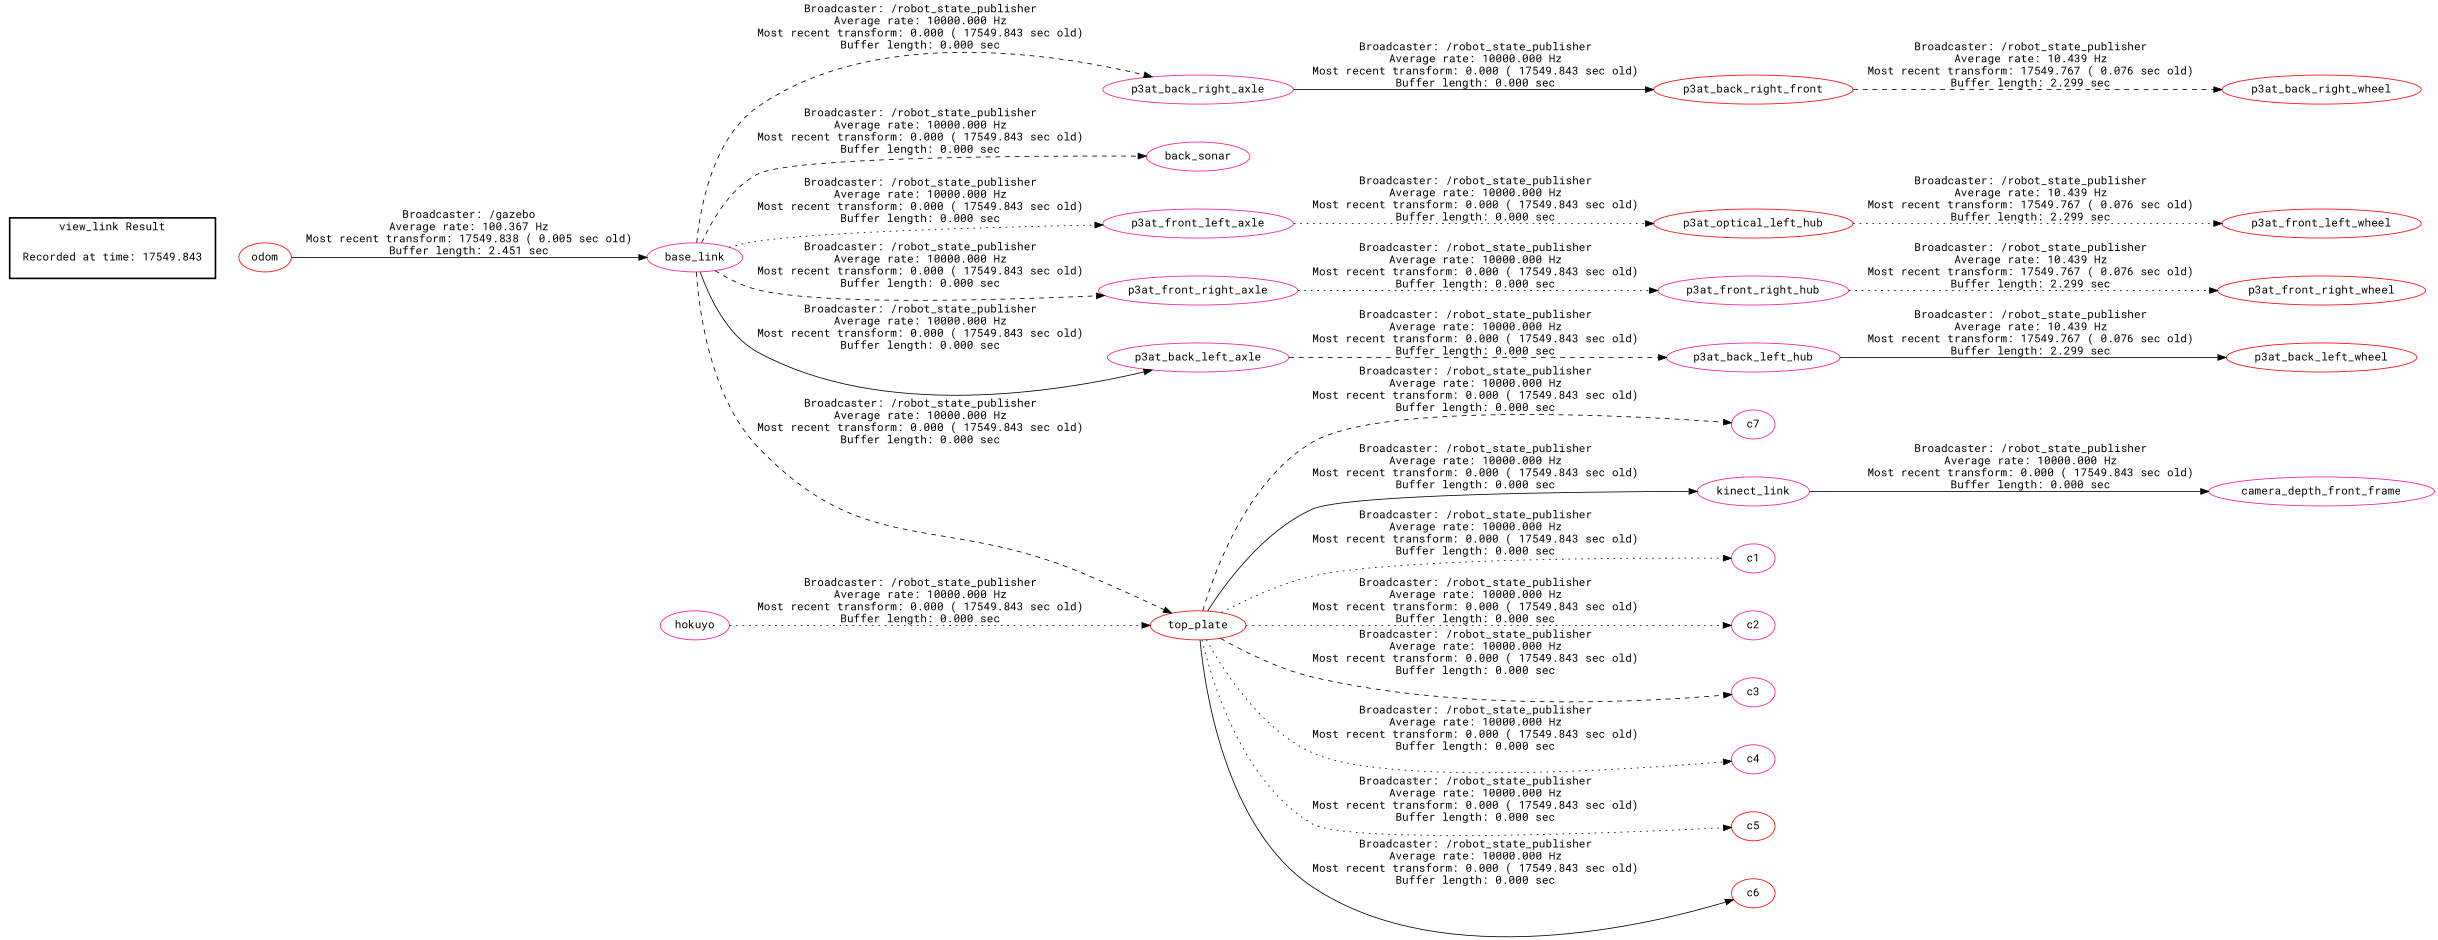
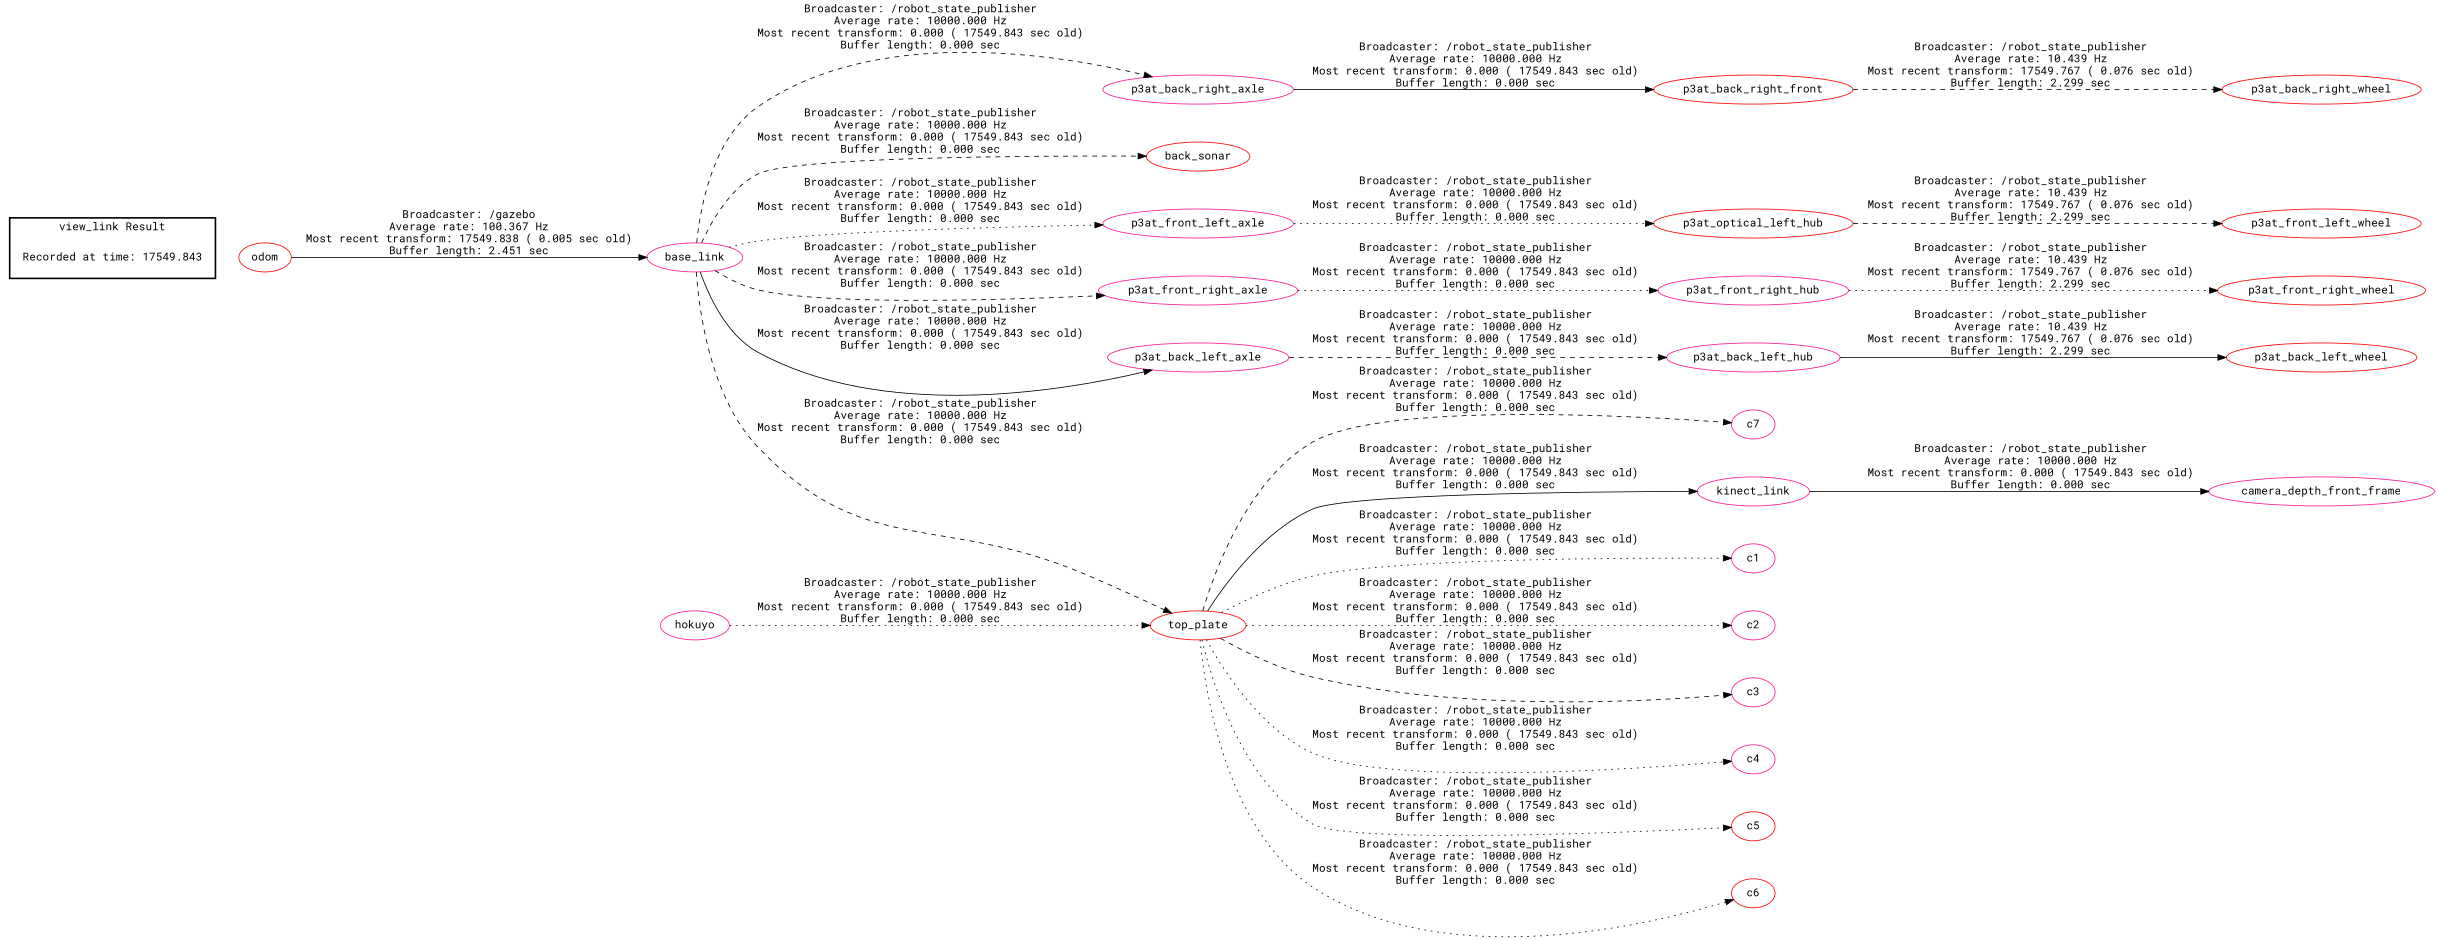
(1198, 157) -> (1198, 157)
(2033, 224) -> (2033, 224)
(1379, 917) -> (1379, 917)
